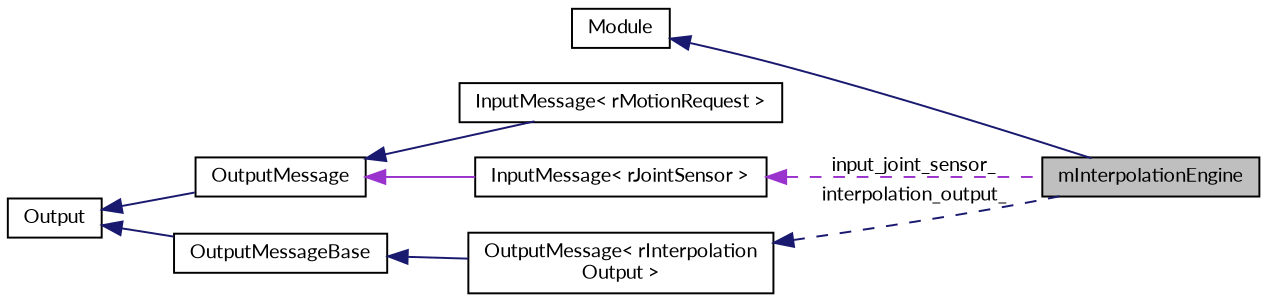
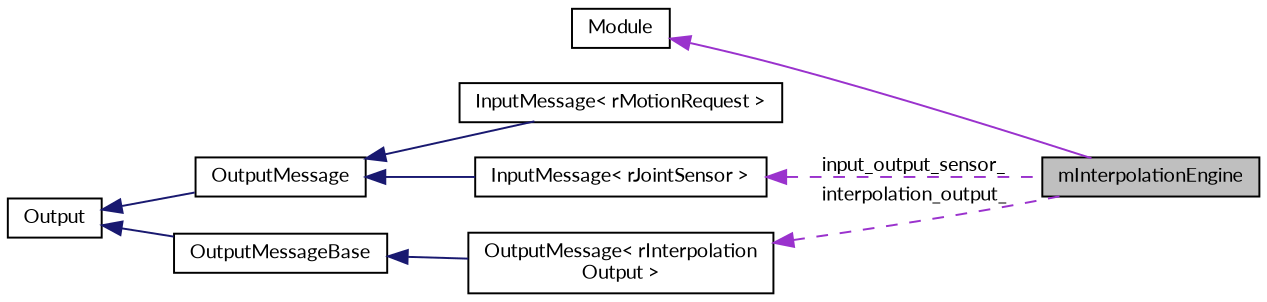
(892, 97) -> (892, 97)
(912, 166) -> (912, 166)
(430, 177) -> (430, 177)
(928, 220) -> (928, 220)
